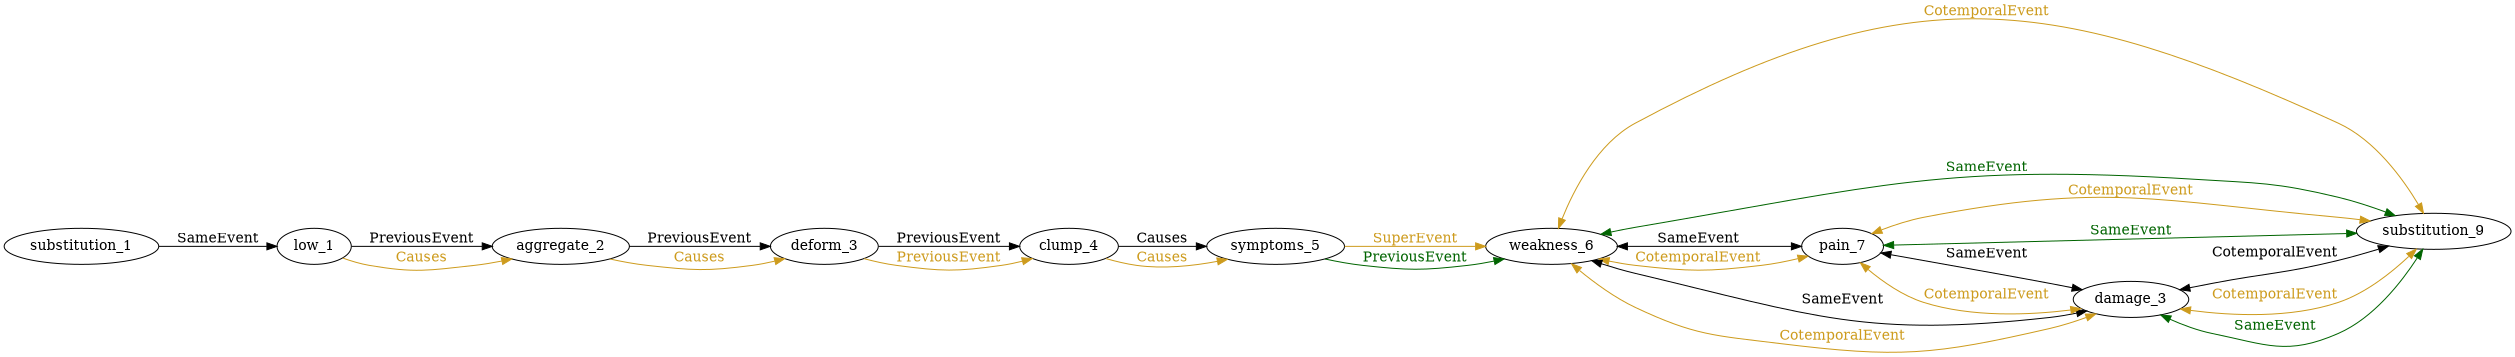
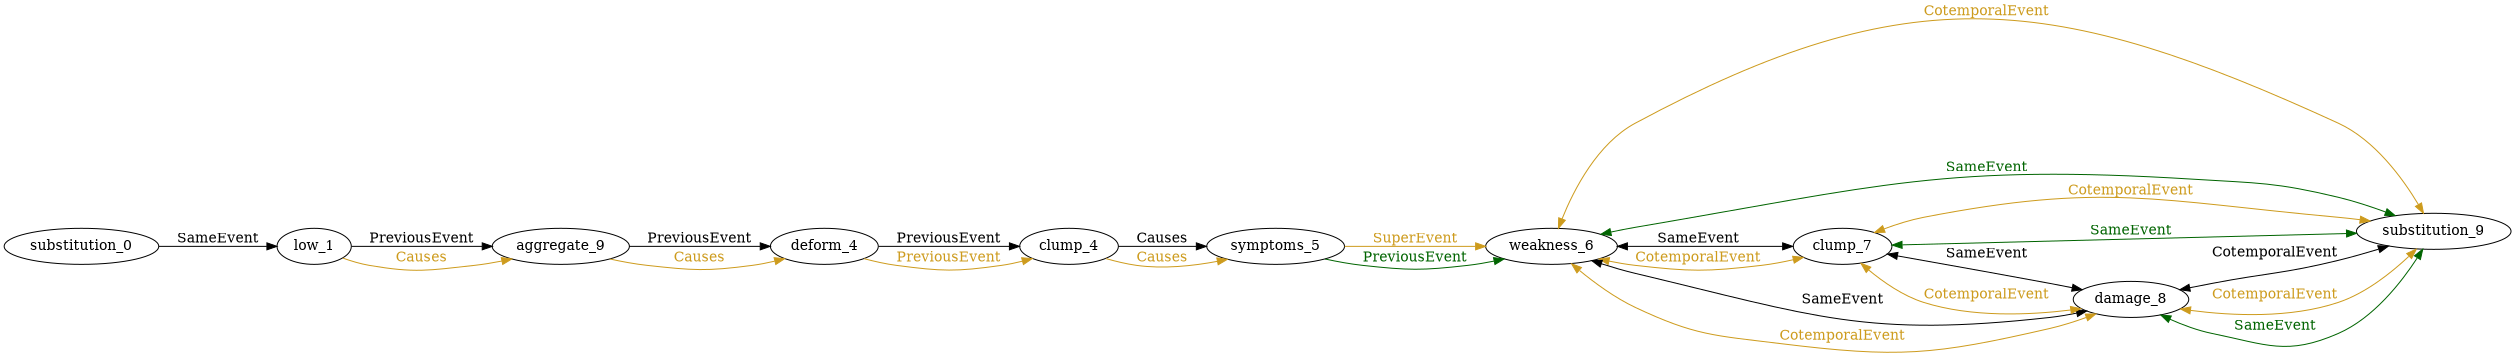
(81, 246) -> (81, 246)
(561, 246) -> (561, 246)
(824, 246) -> (824, 246)
(1843, 246) -> (1843, 246)
(2131, 299) -> (2131, 299)
